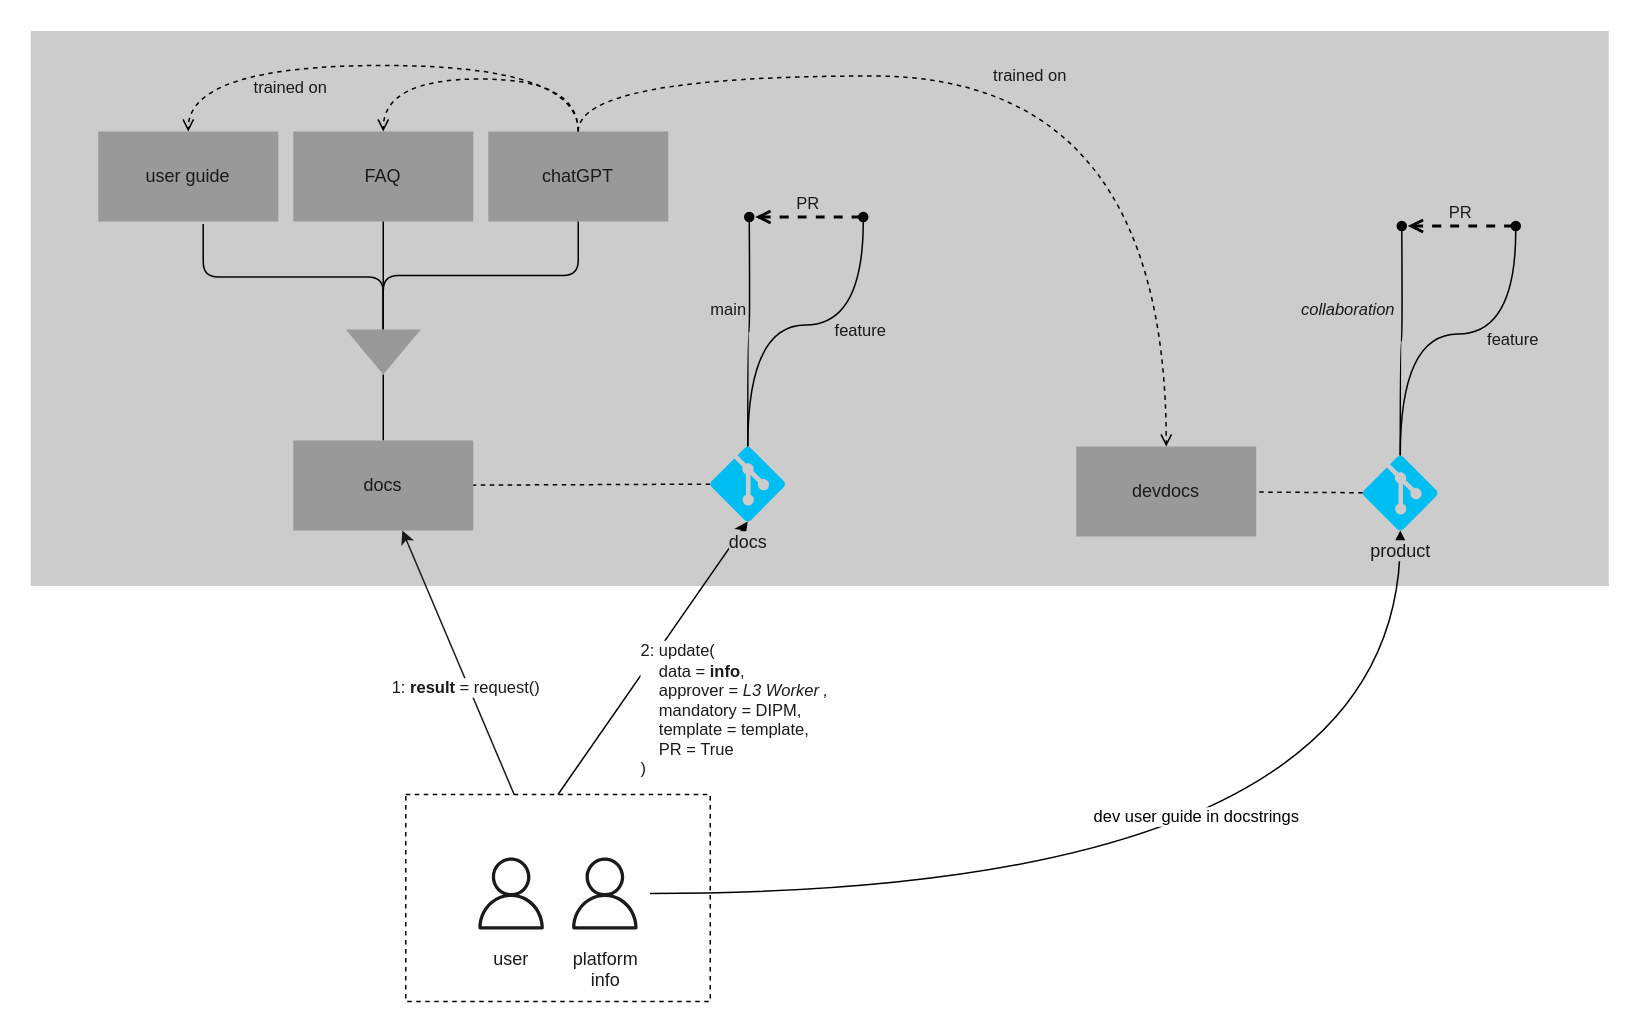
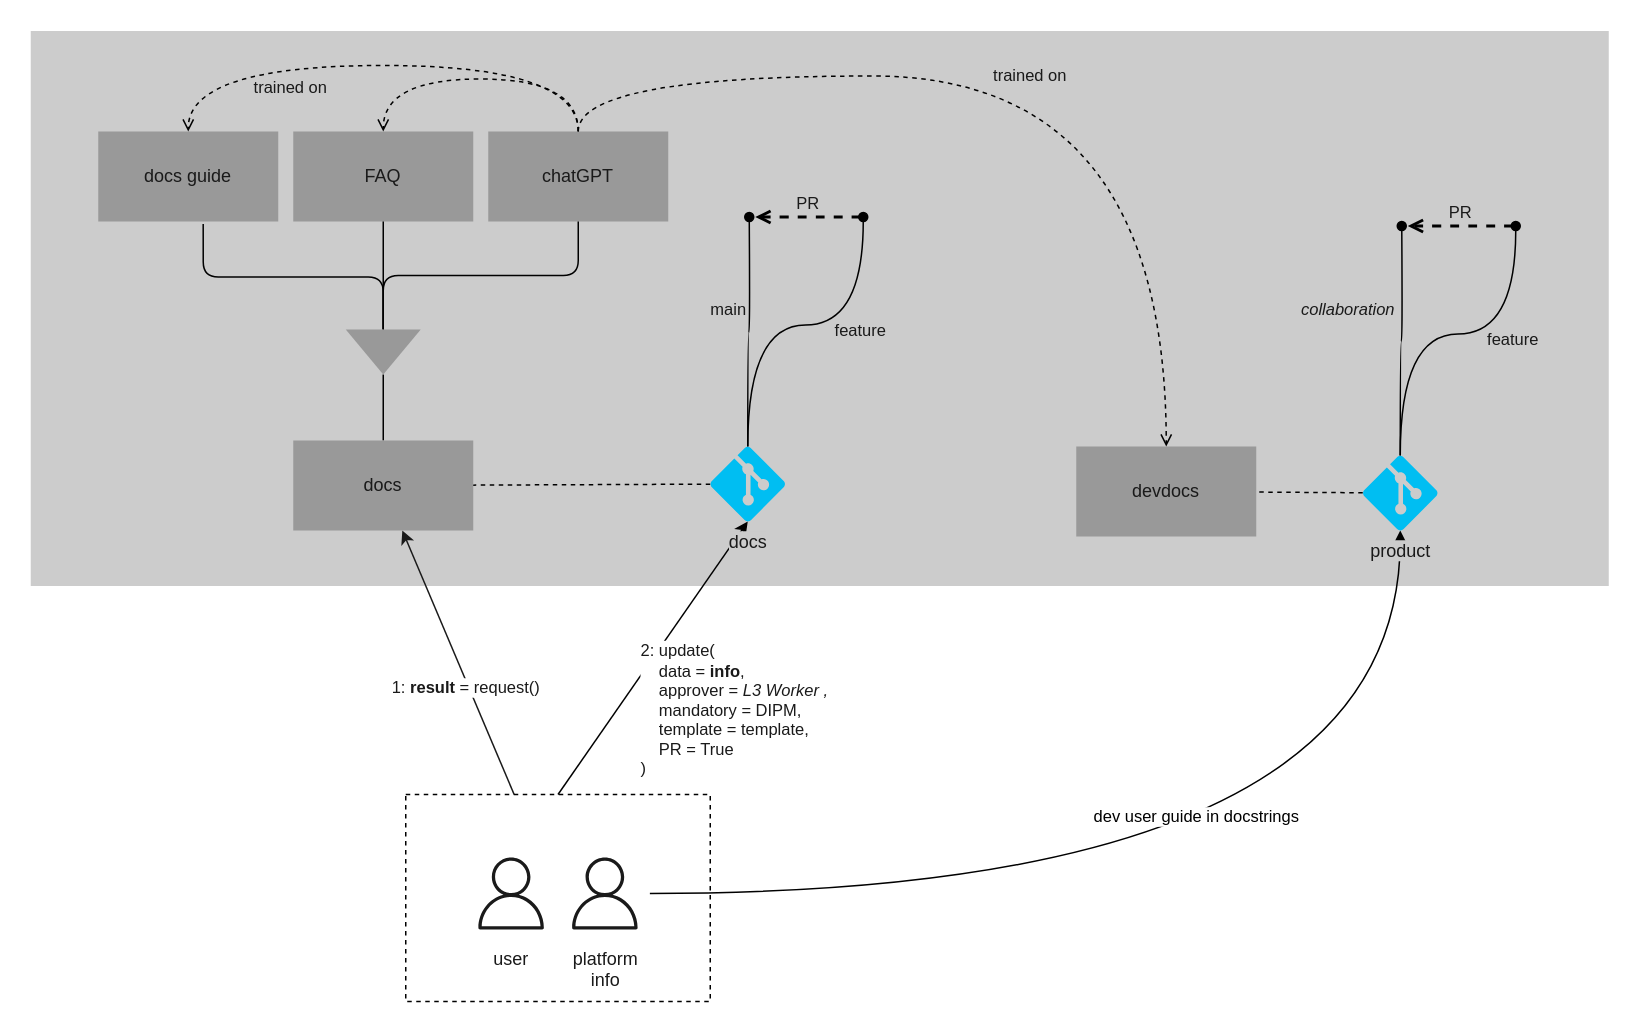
(188, 176) -> (188, 176)
